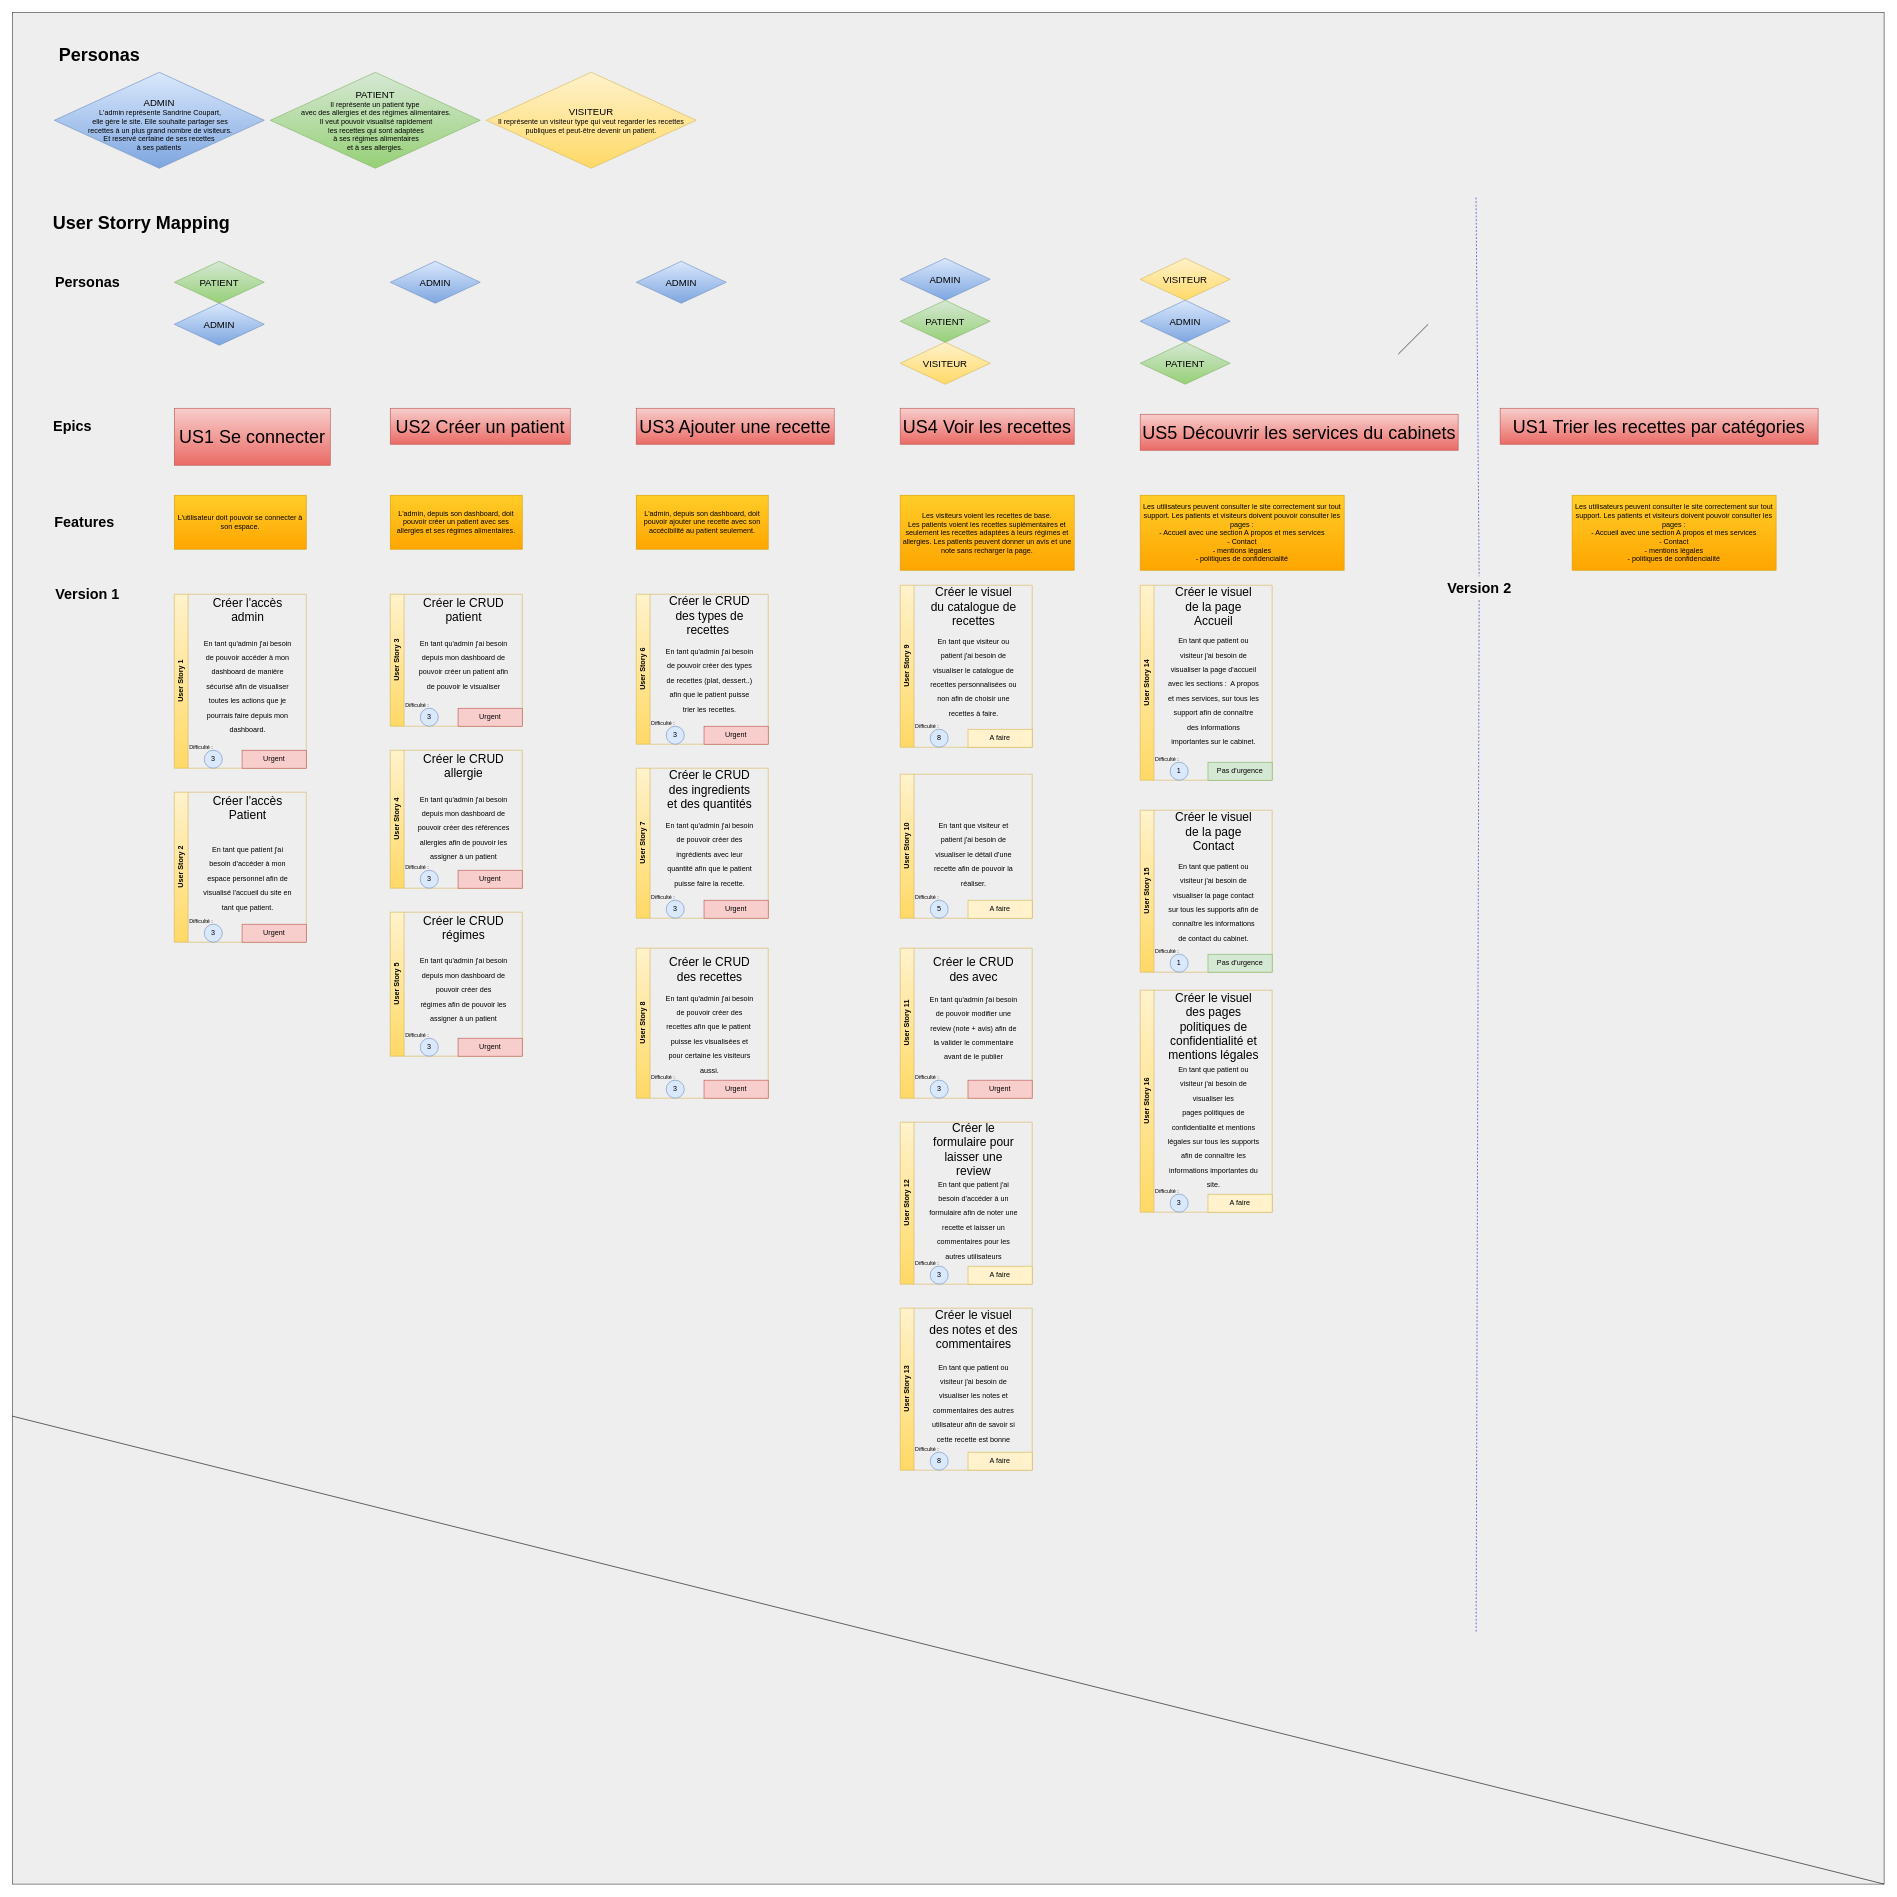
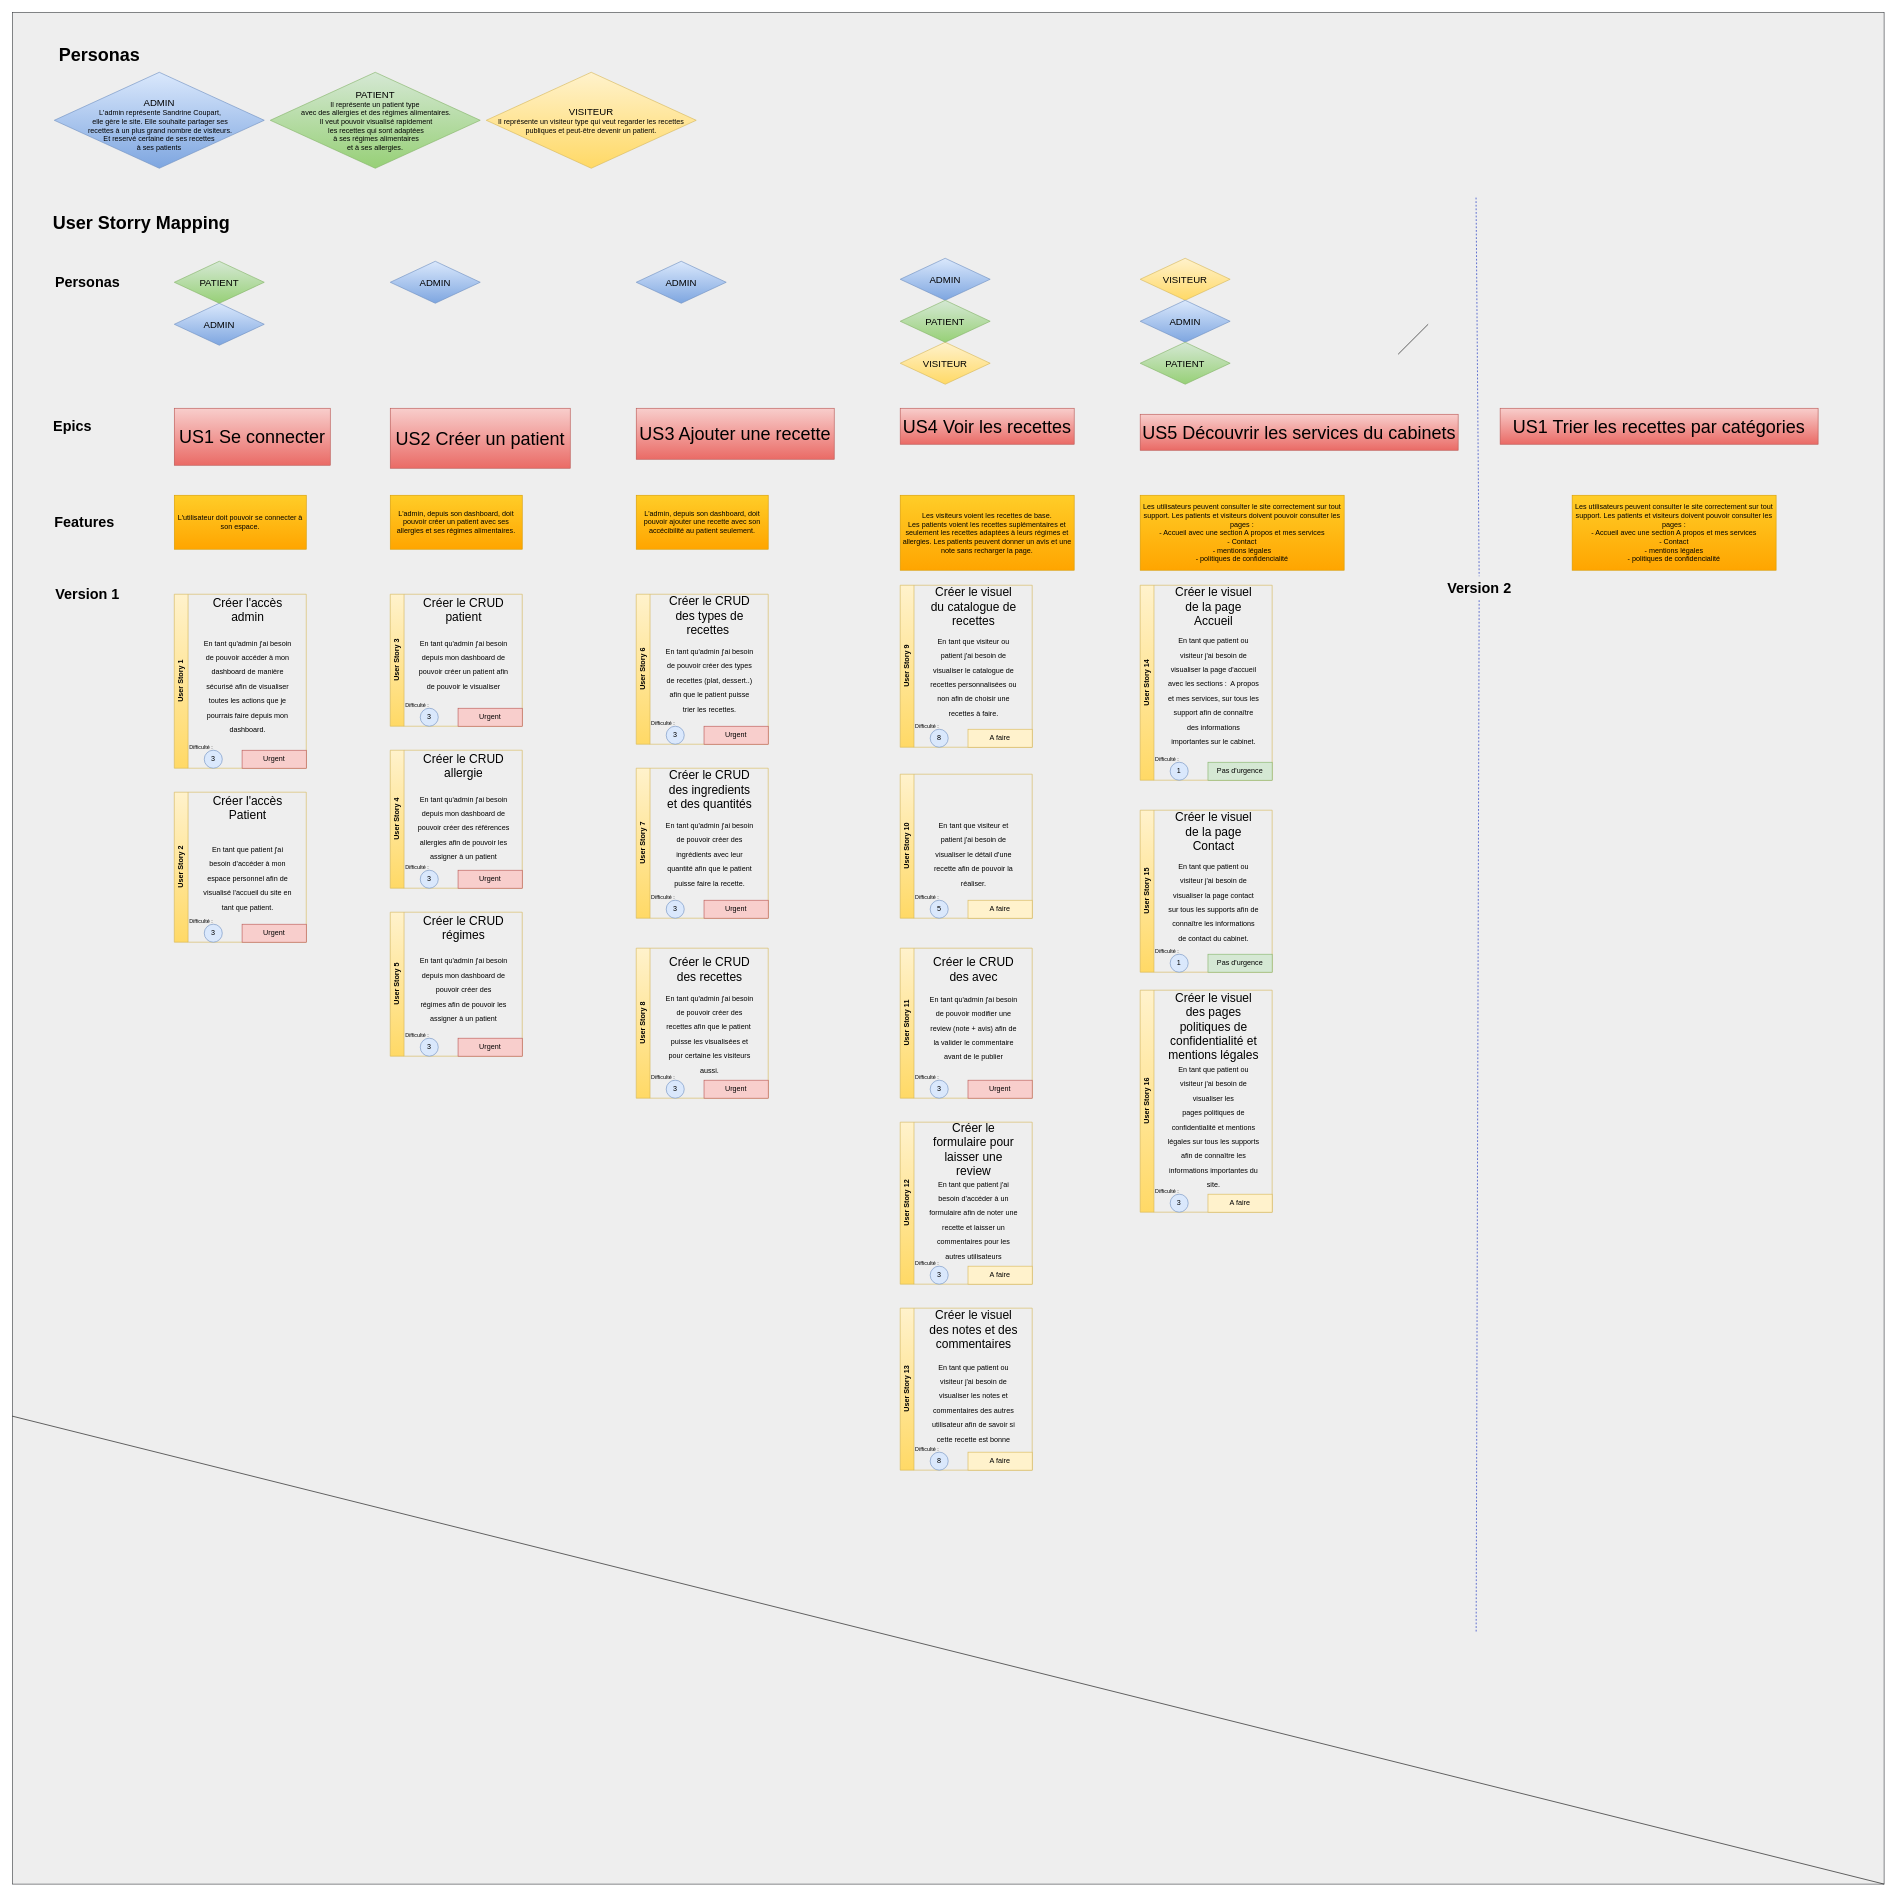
(480, 426) -> (480, 438)
(735, 426) -> (735, 434)
